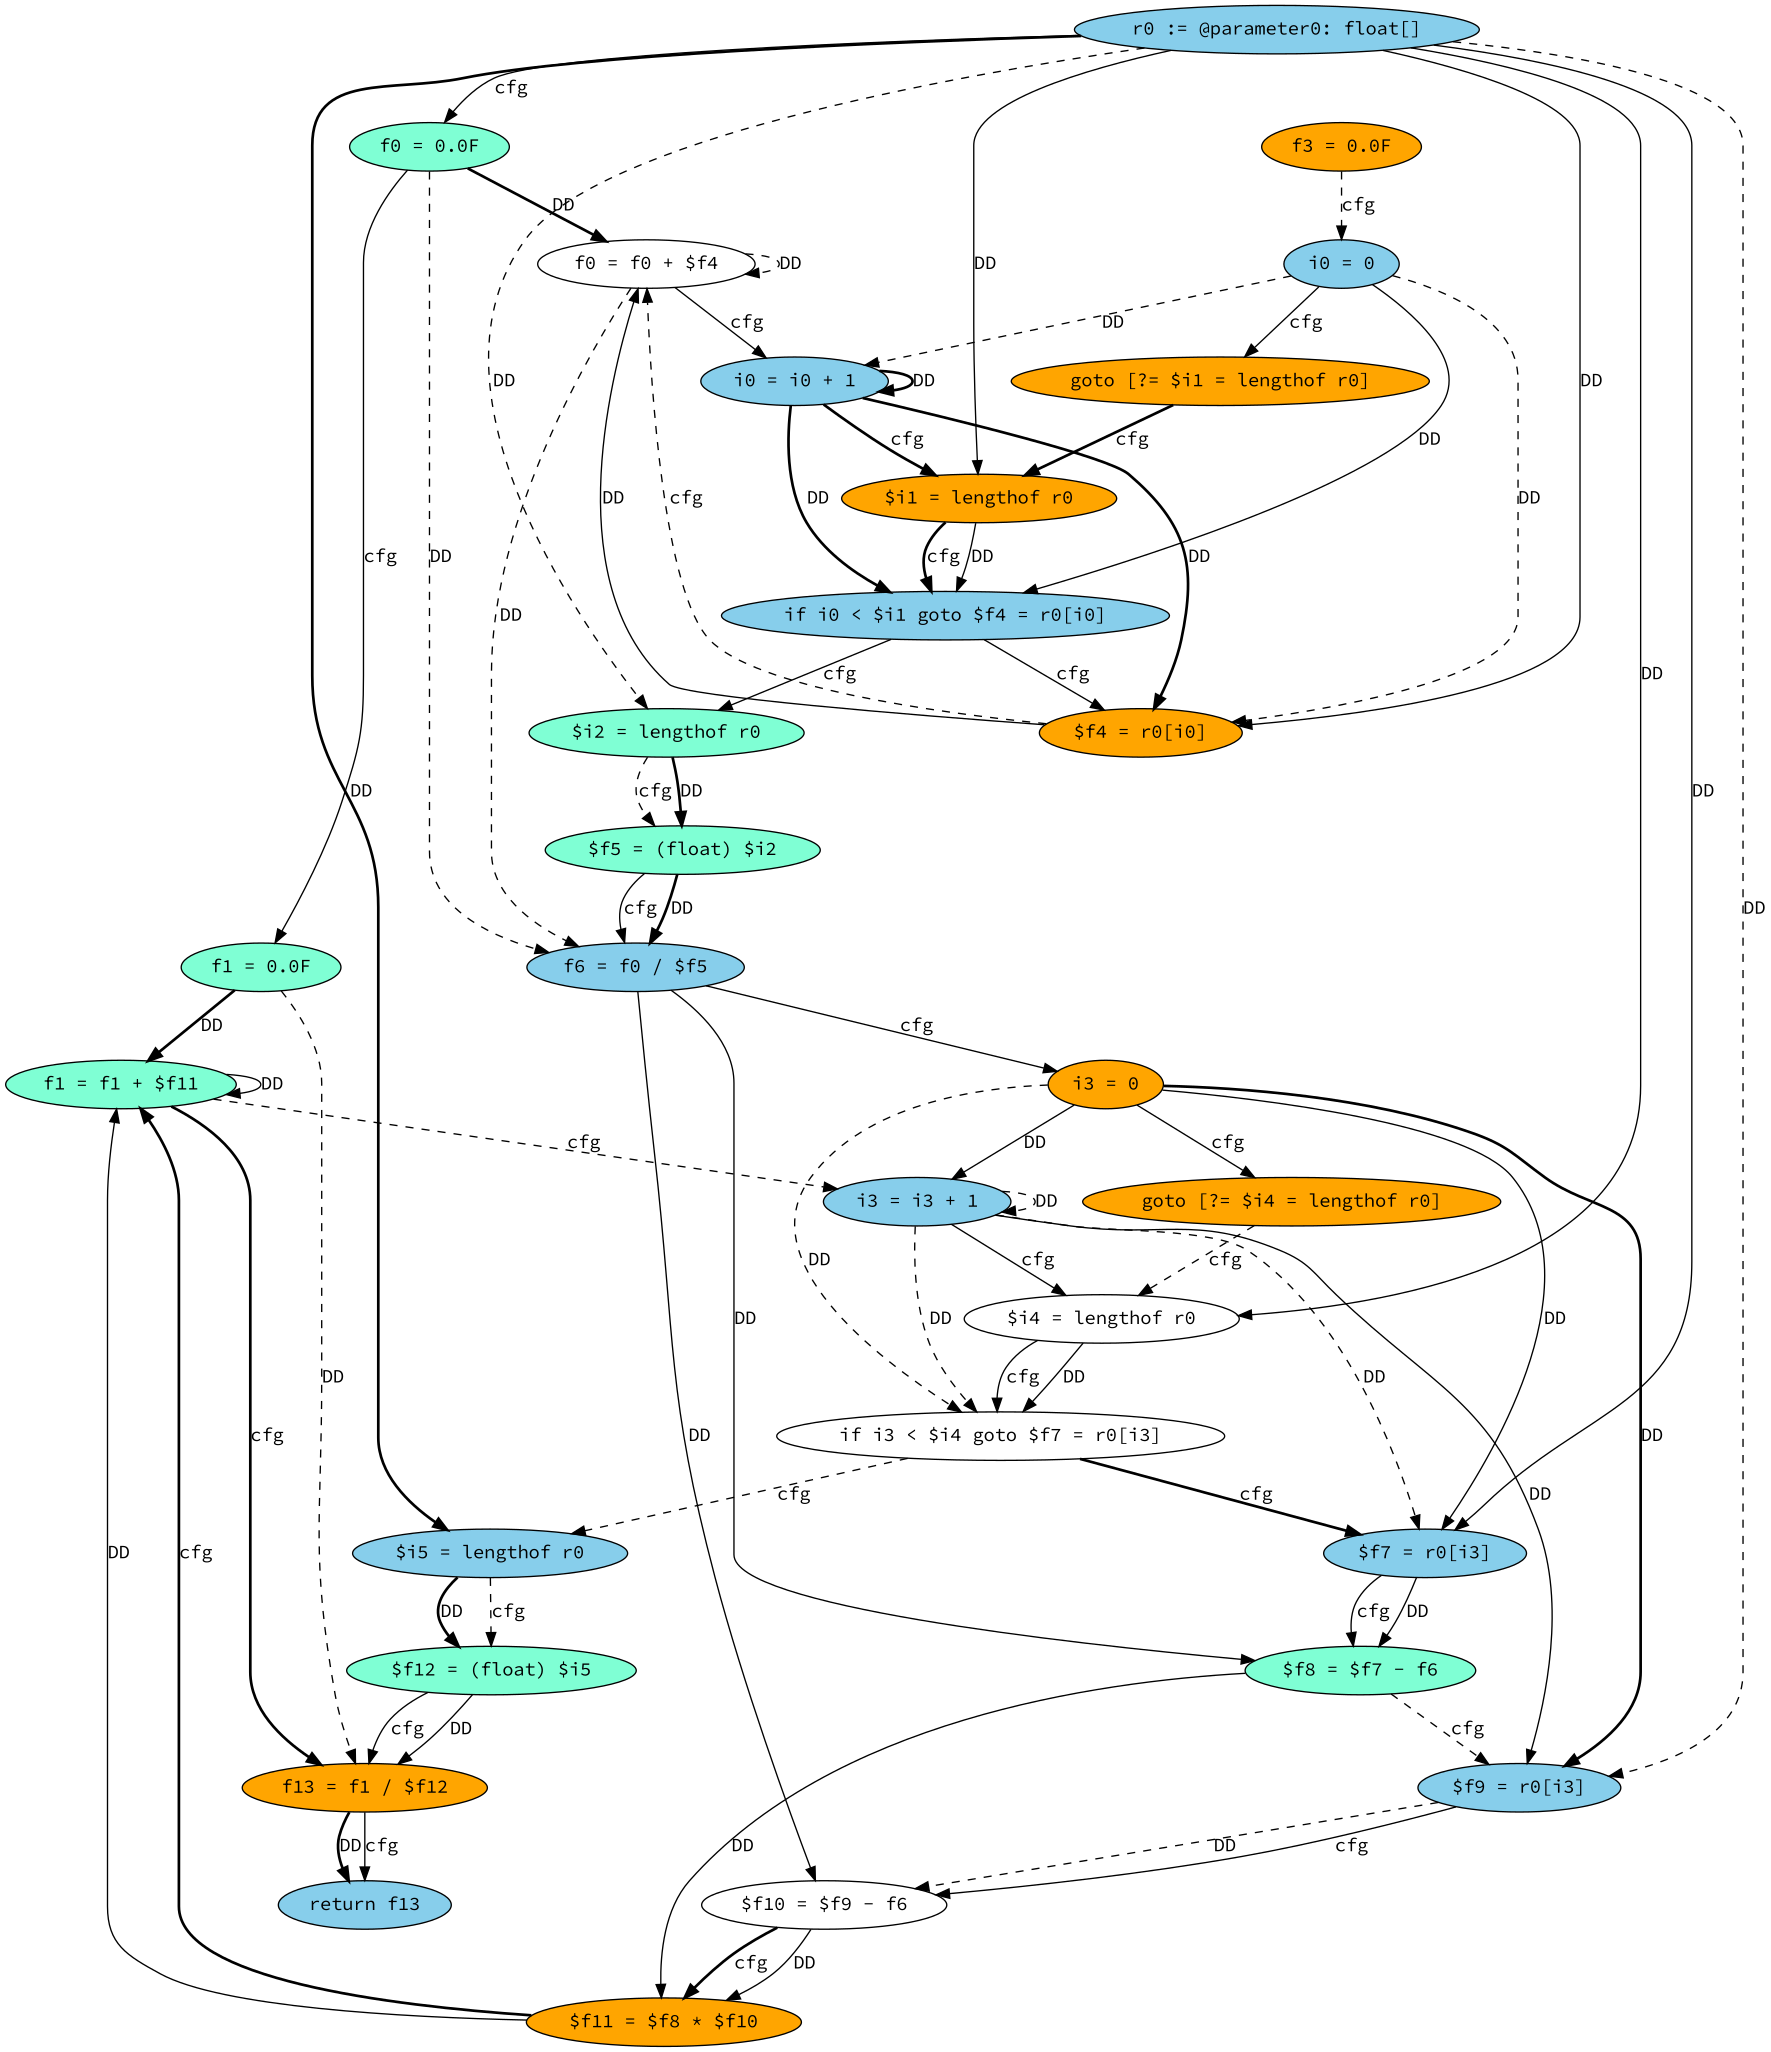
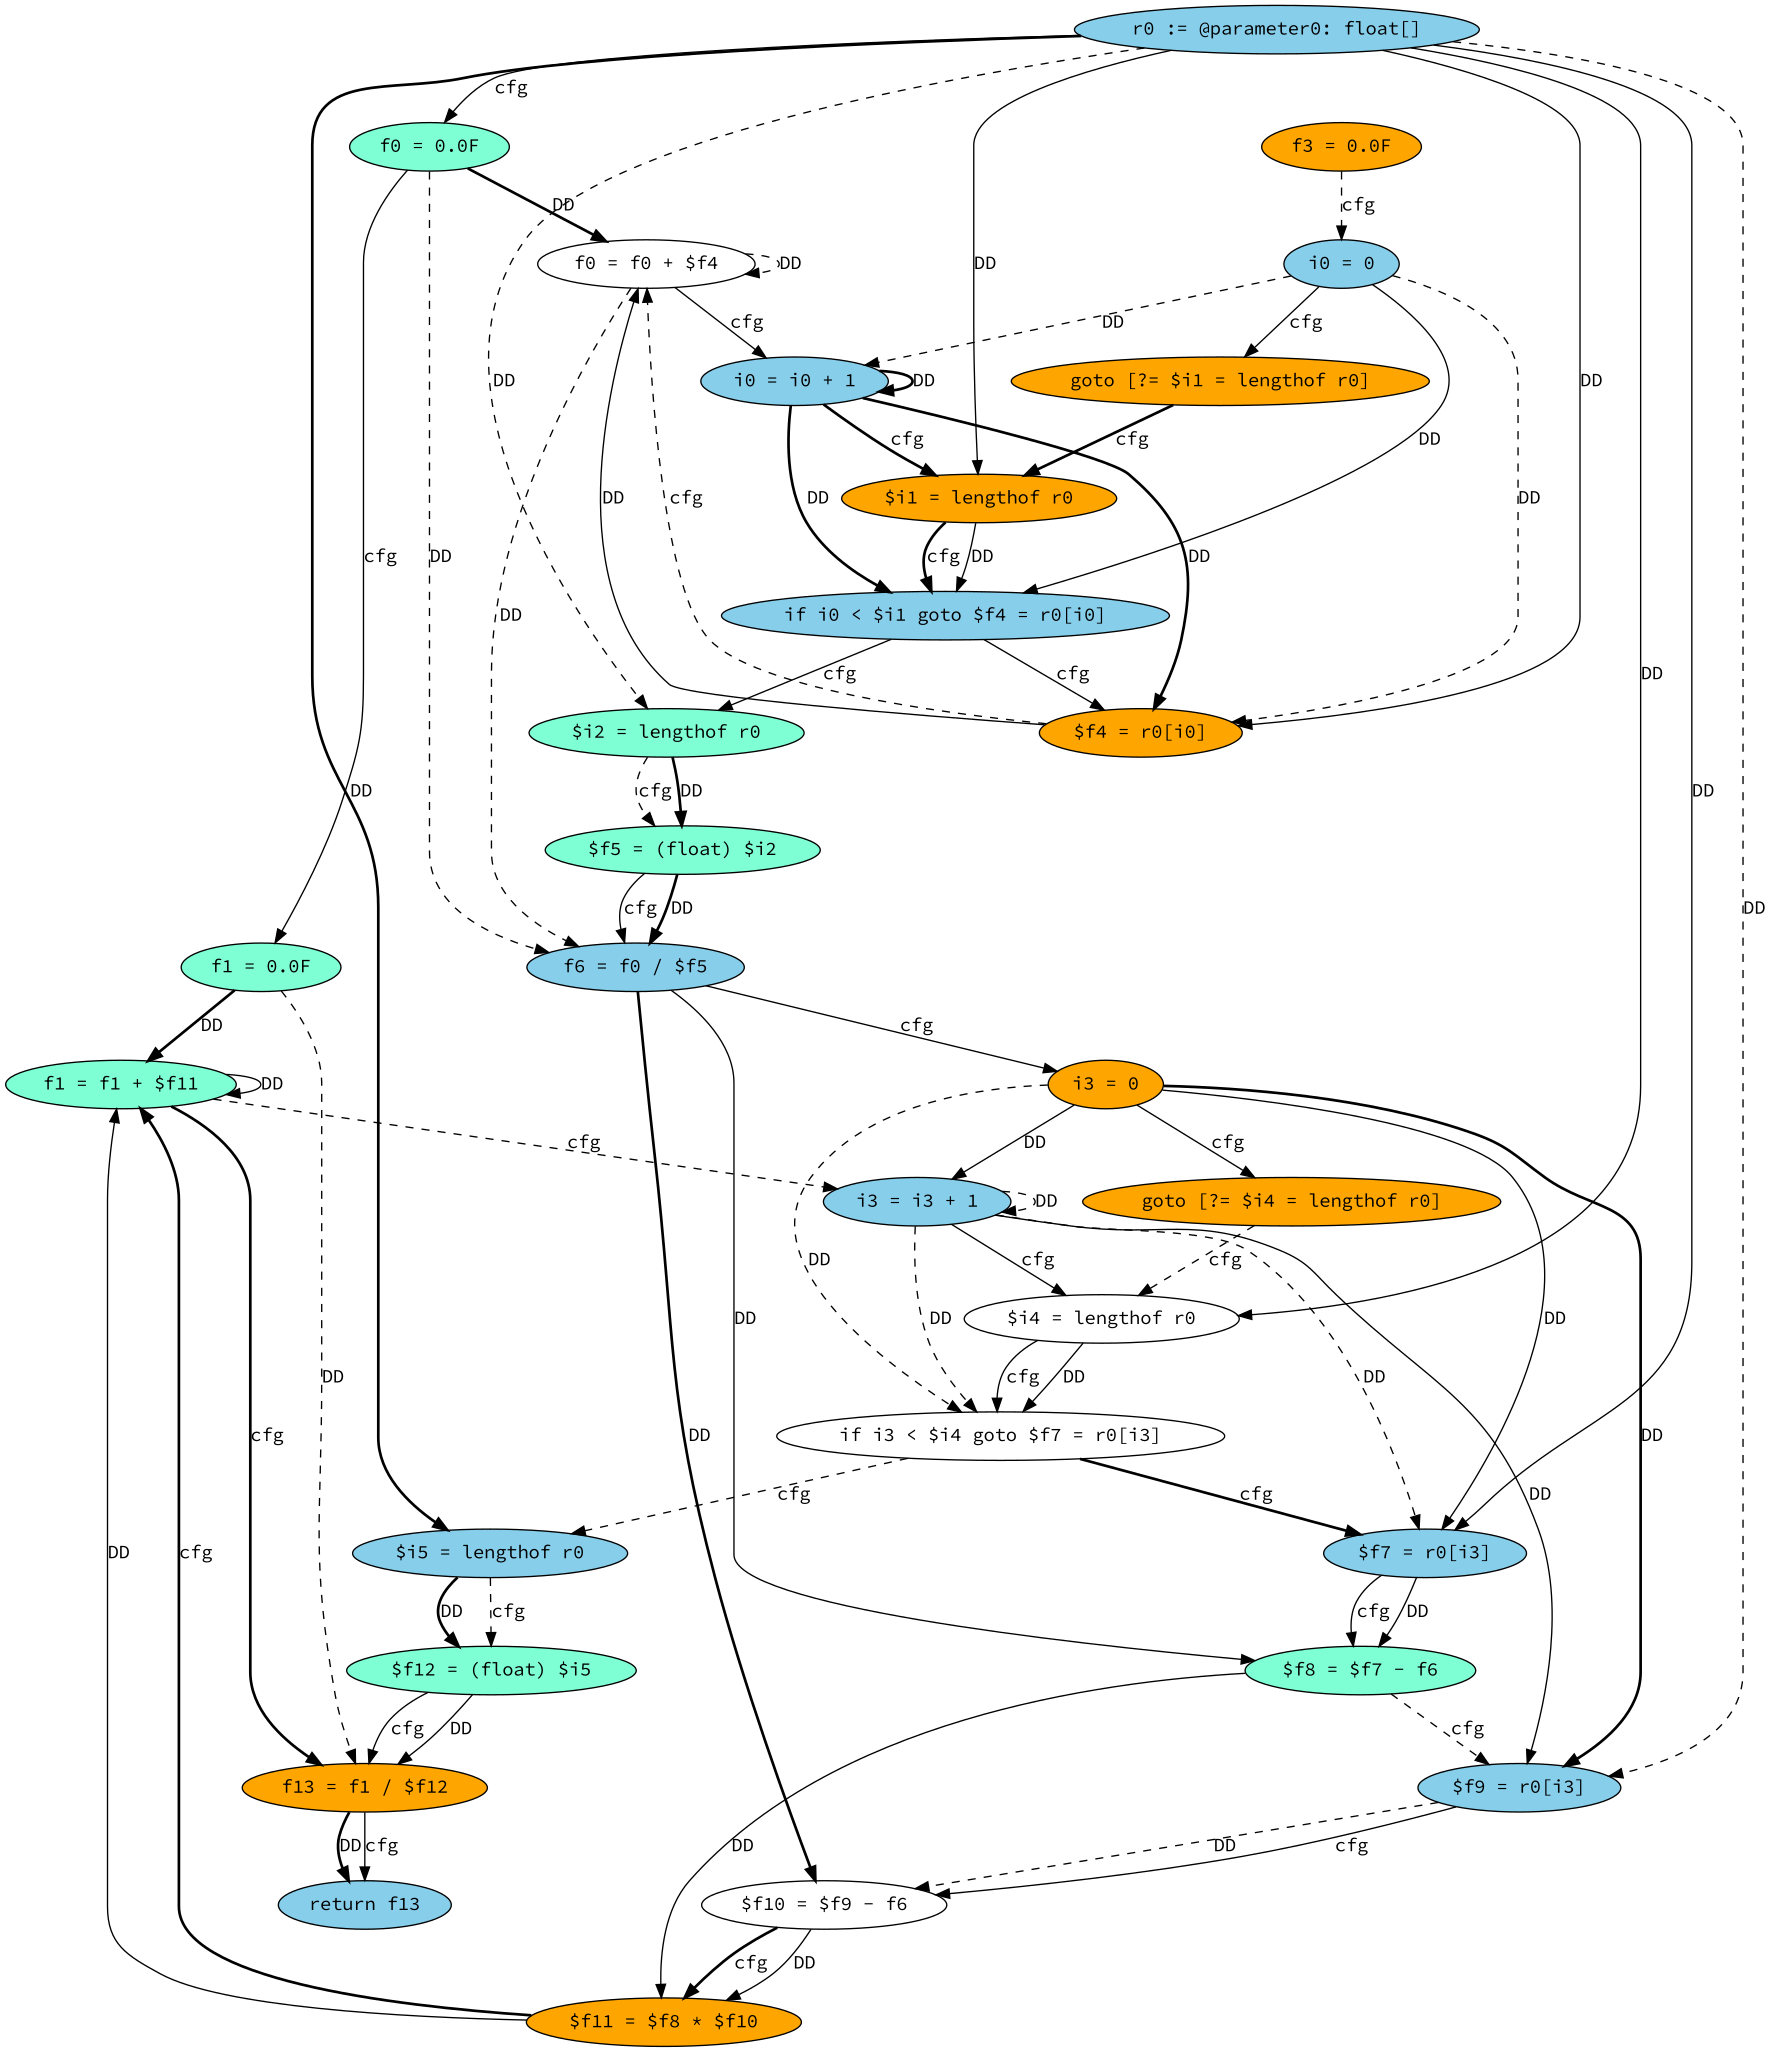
(684, 1438) -> (684, 1438)
